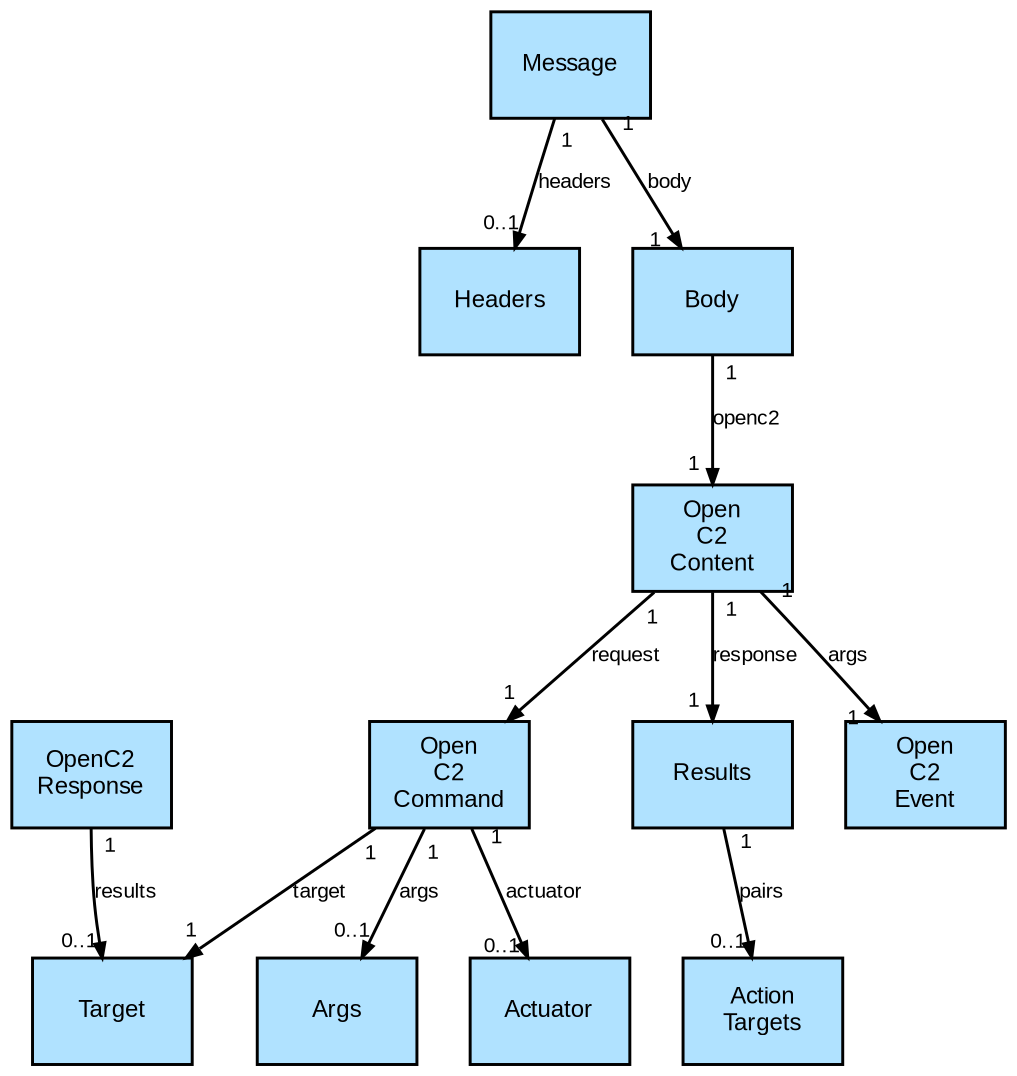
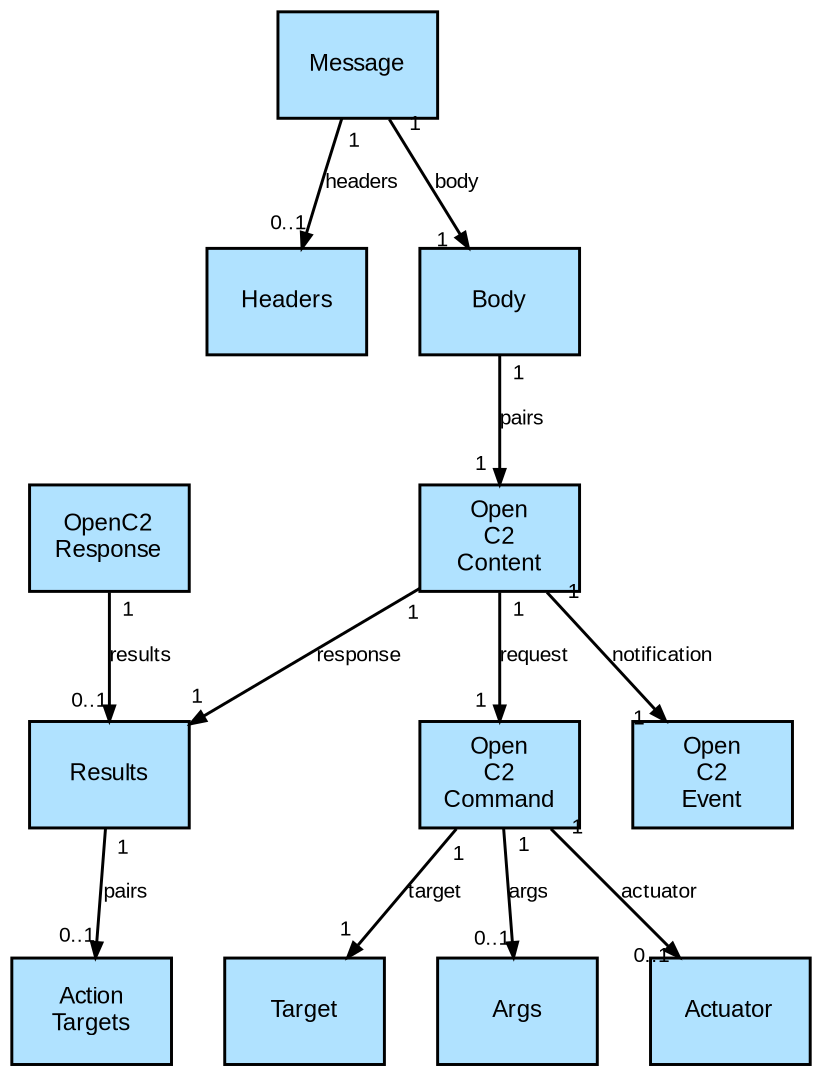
(747, 420) -> (523, 420)
(849, 656) -> (662, 656)
(93, 886) -> (109, 649)
